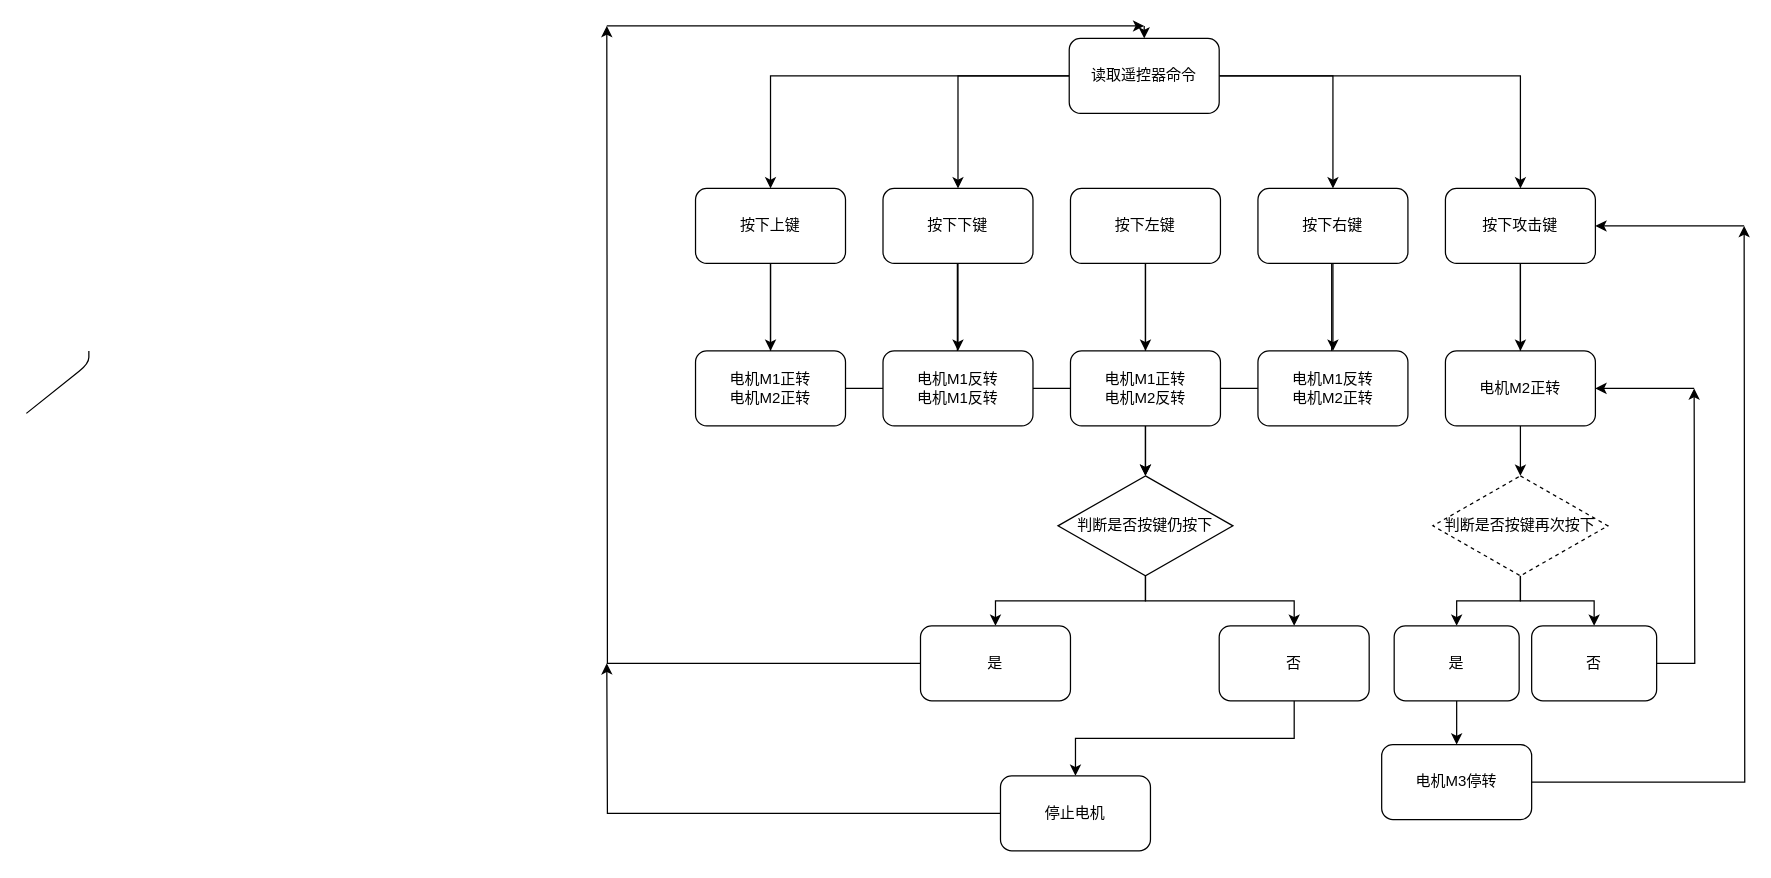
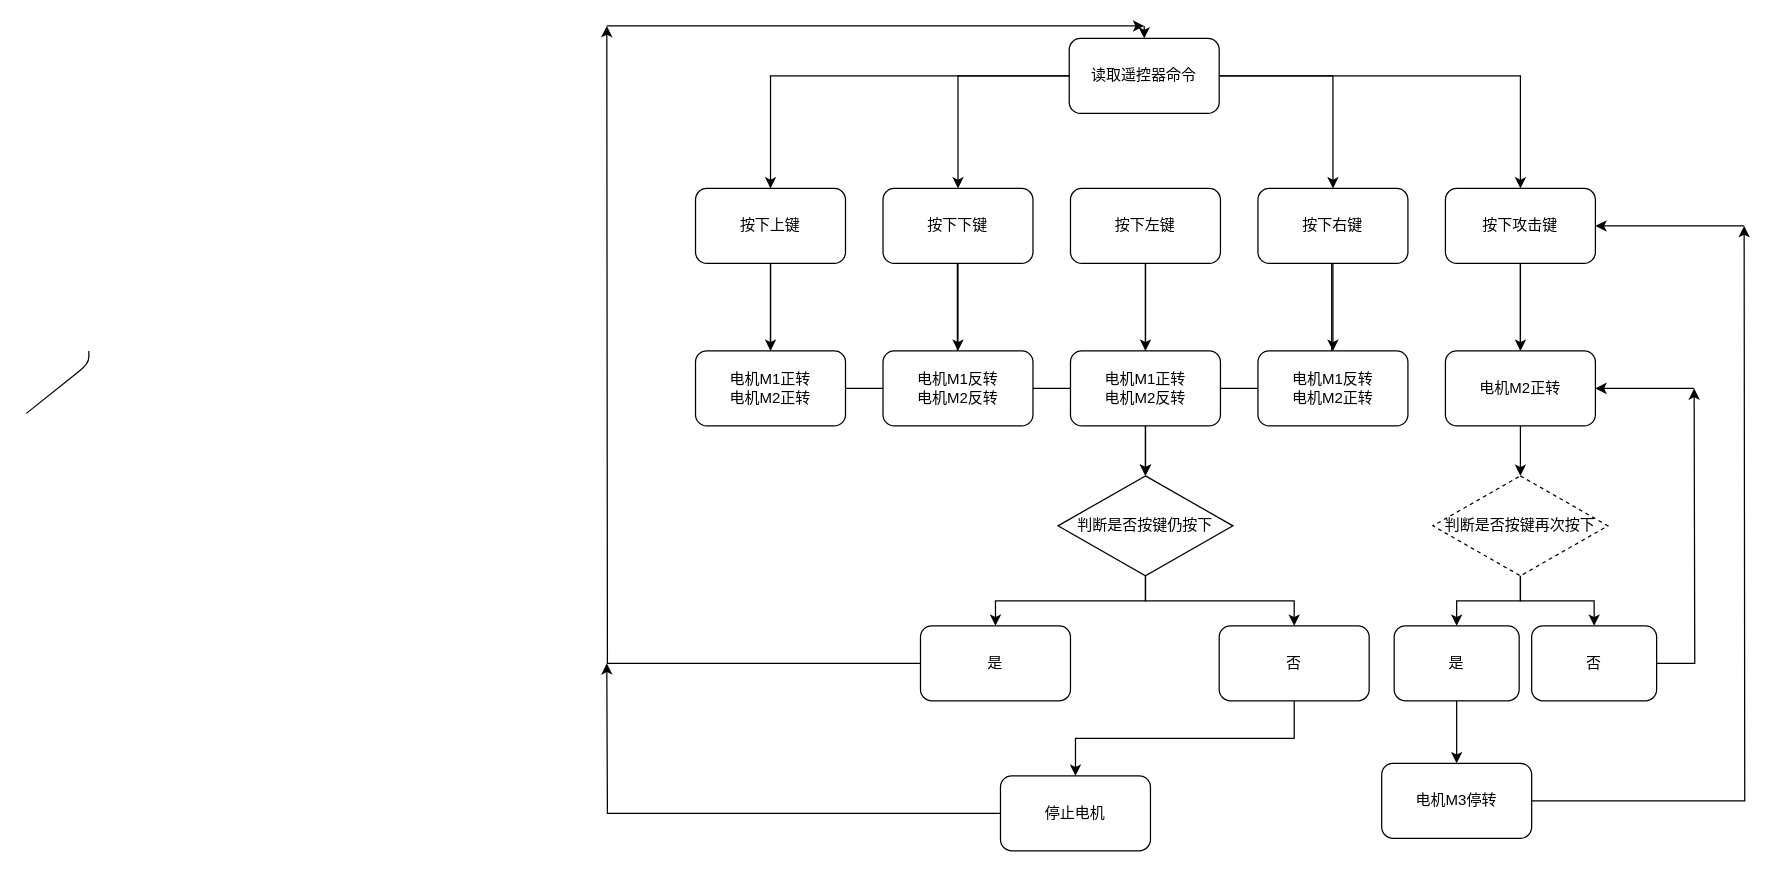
(958, 388) -> (958, 388)
(1457, 782) -> (1457, 801)
